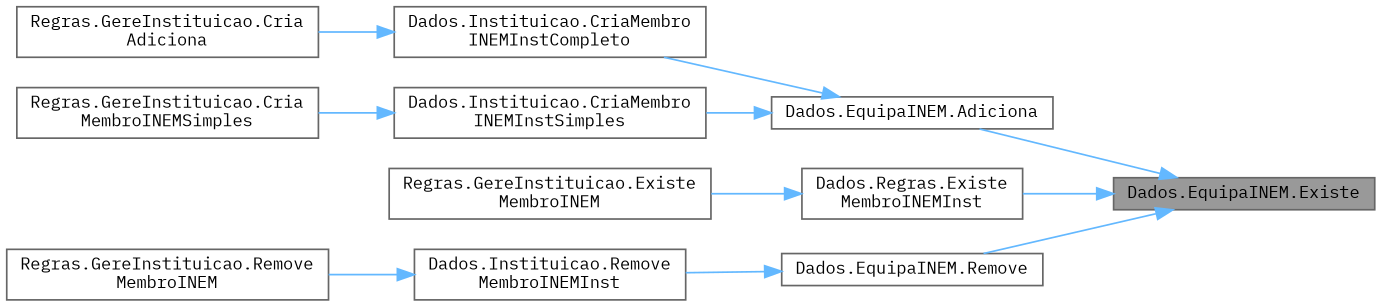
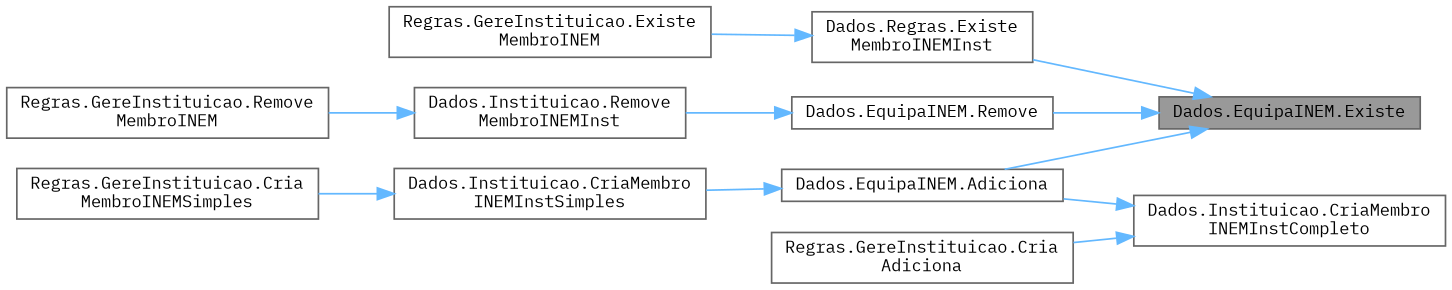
(743, 75) -> (1090, 201)
